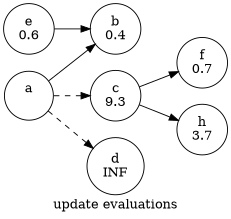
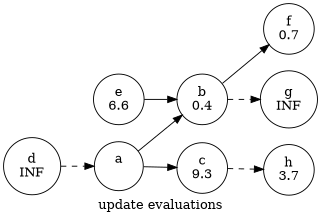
(29, 29) -> (119, 99)
(155, 81) -> (242, 67)
(67, 96) -> (156, 167)
none -> (289, 99)
(155, 111) -> (241, 169)
(67, 127) -> (73, 166)
